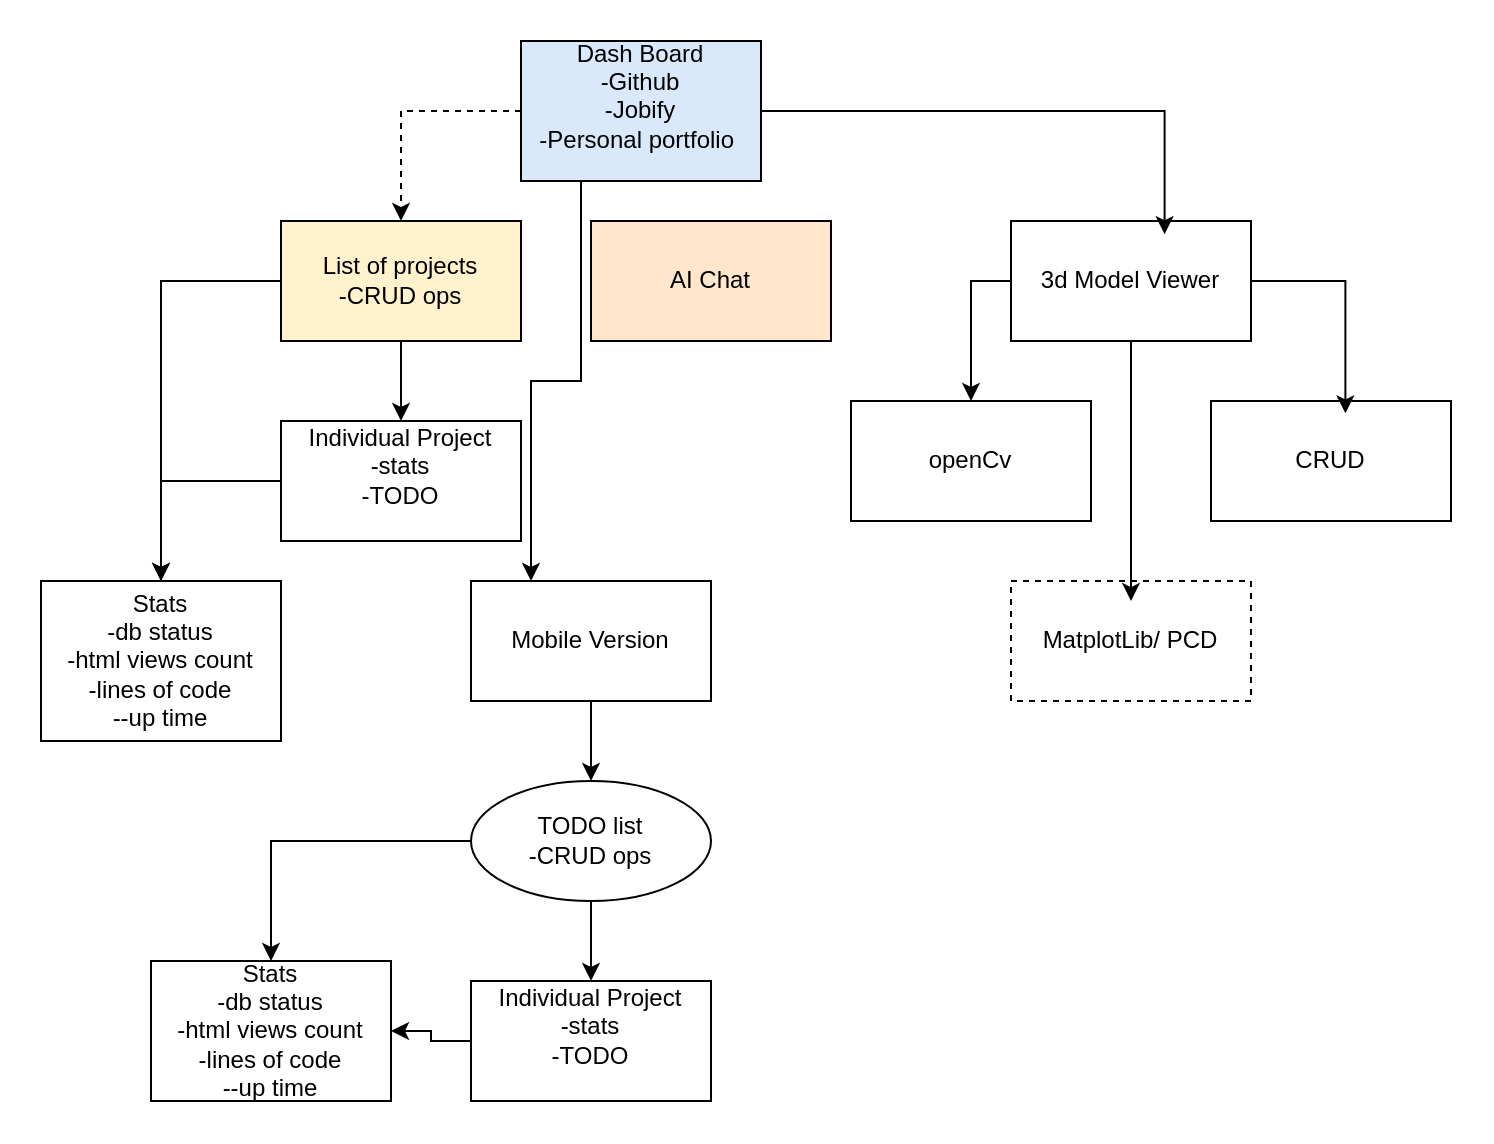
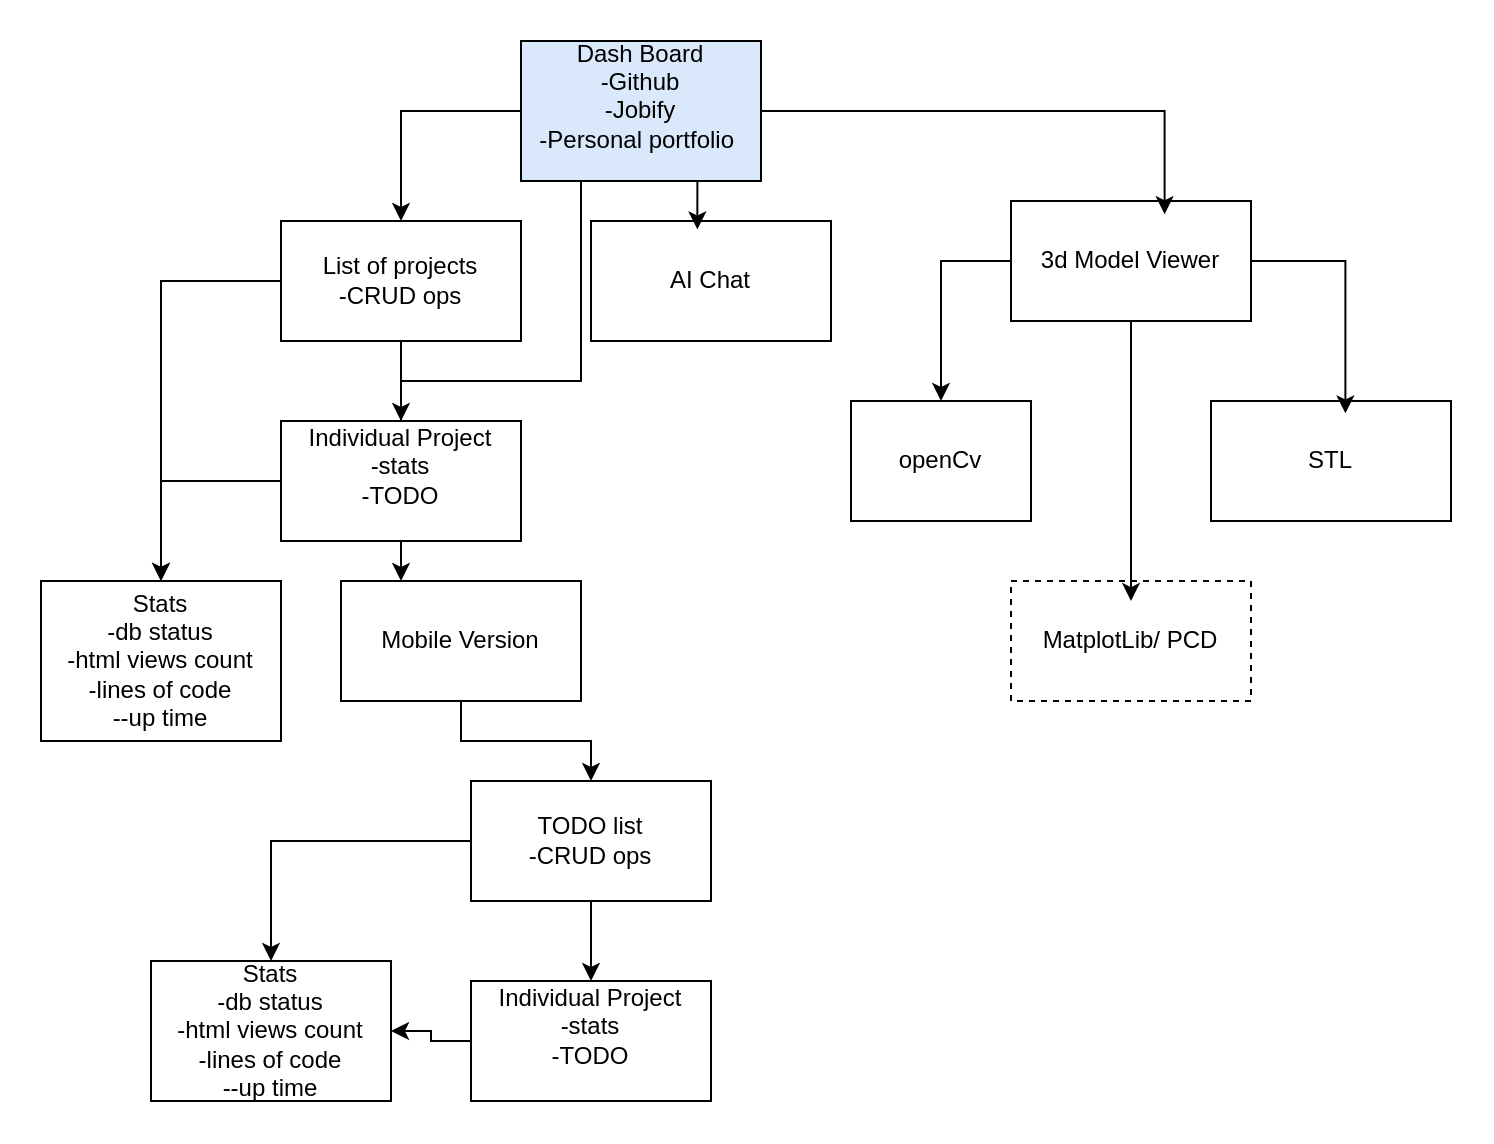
(411, 111) -> (411, 111)
none -> (697, 197)
(401, 281) -> (401, 281)
(711, 281) -> (711, 281)
(1131, 281) -> (1131, 261)
(971, 461) -> (941, 461)
(1331, 461) -> (1331, 461)
(591, 641) -> (461, 641)
(591, 841) -> (591, 841)
